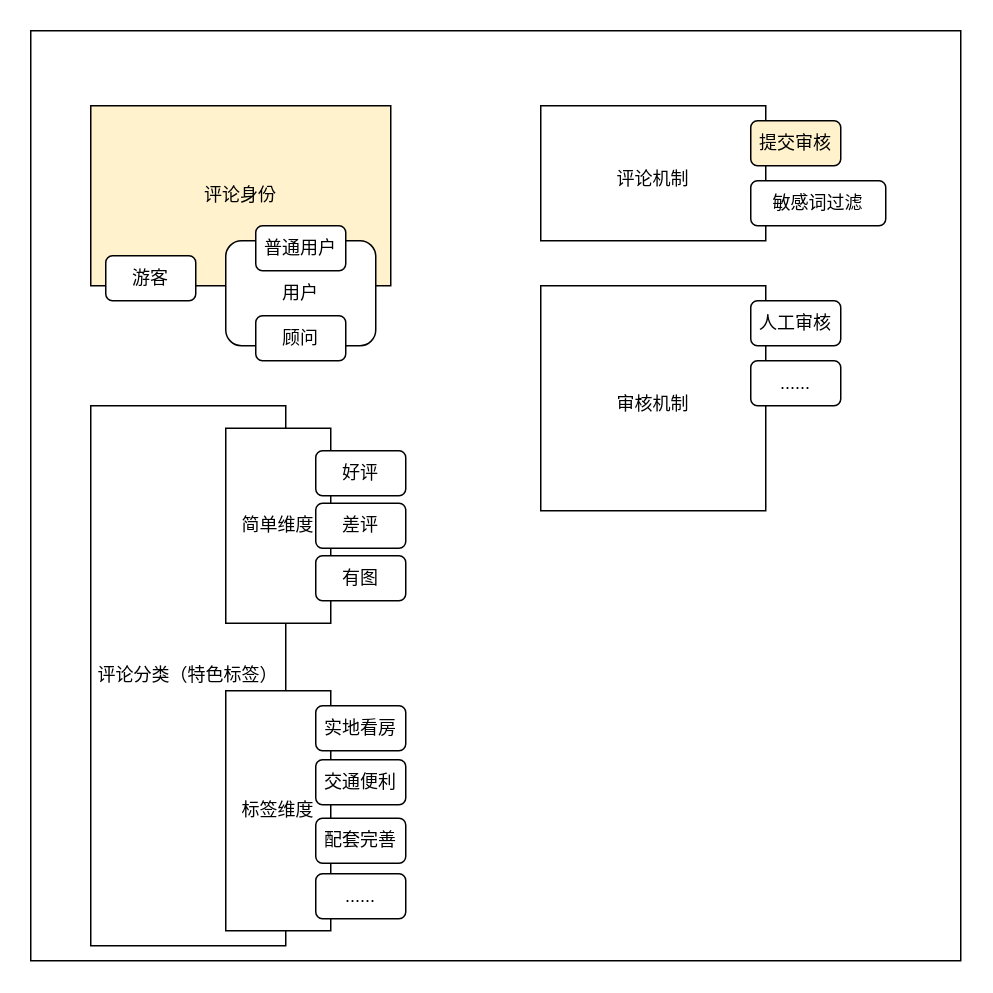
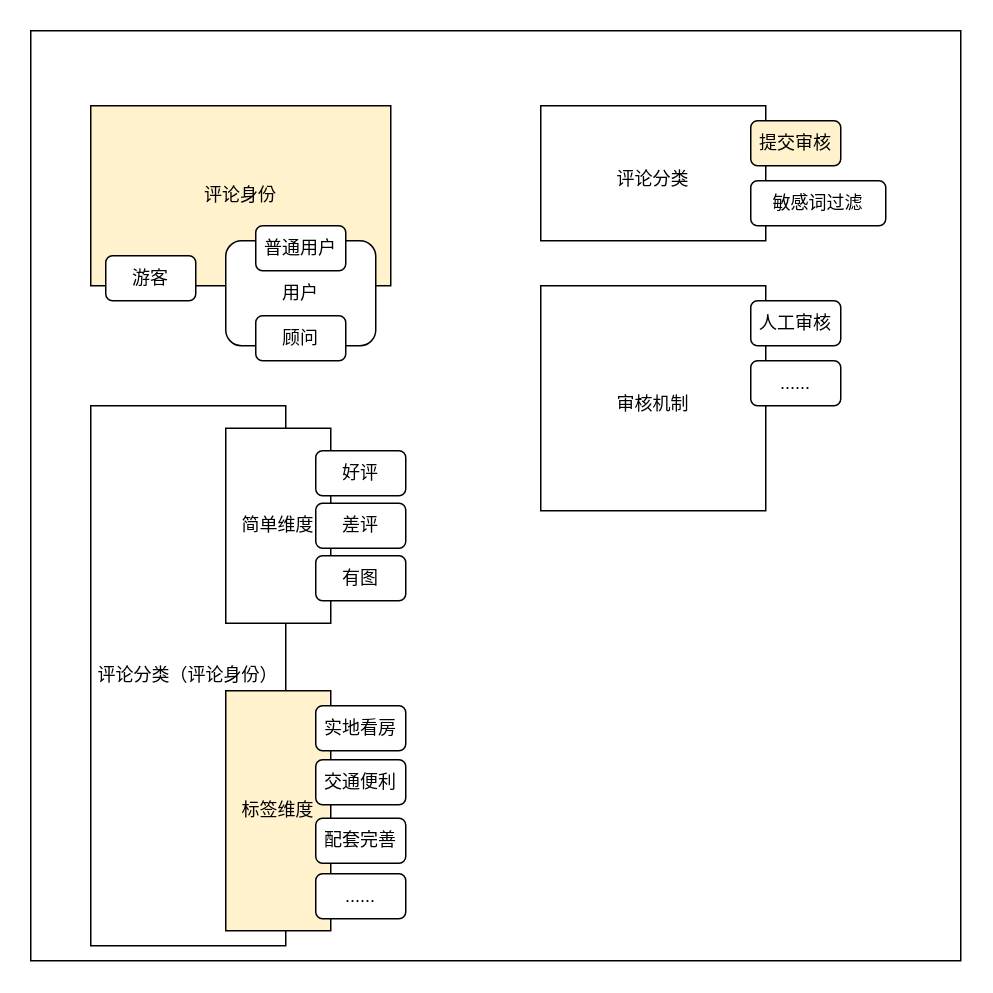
(653, 173) -> (653, 173)
(188, 676) -> (188, 676)
(278, 811) -> (278, 811)
